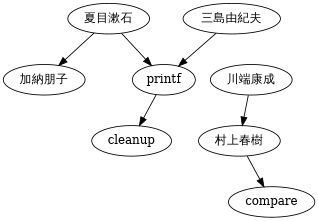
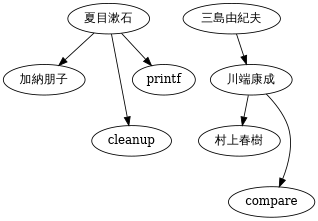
(201, 47) -> (240, 45)
(150, 106) -> (119, 75)
(253, 168) -> (290, 133)
